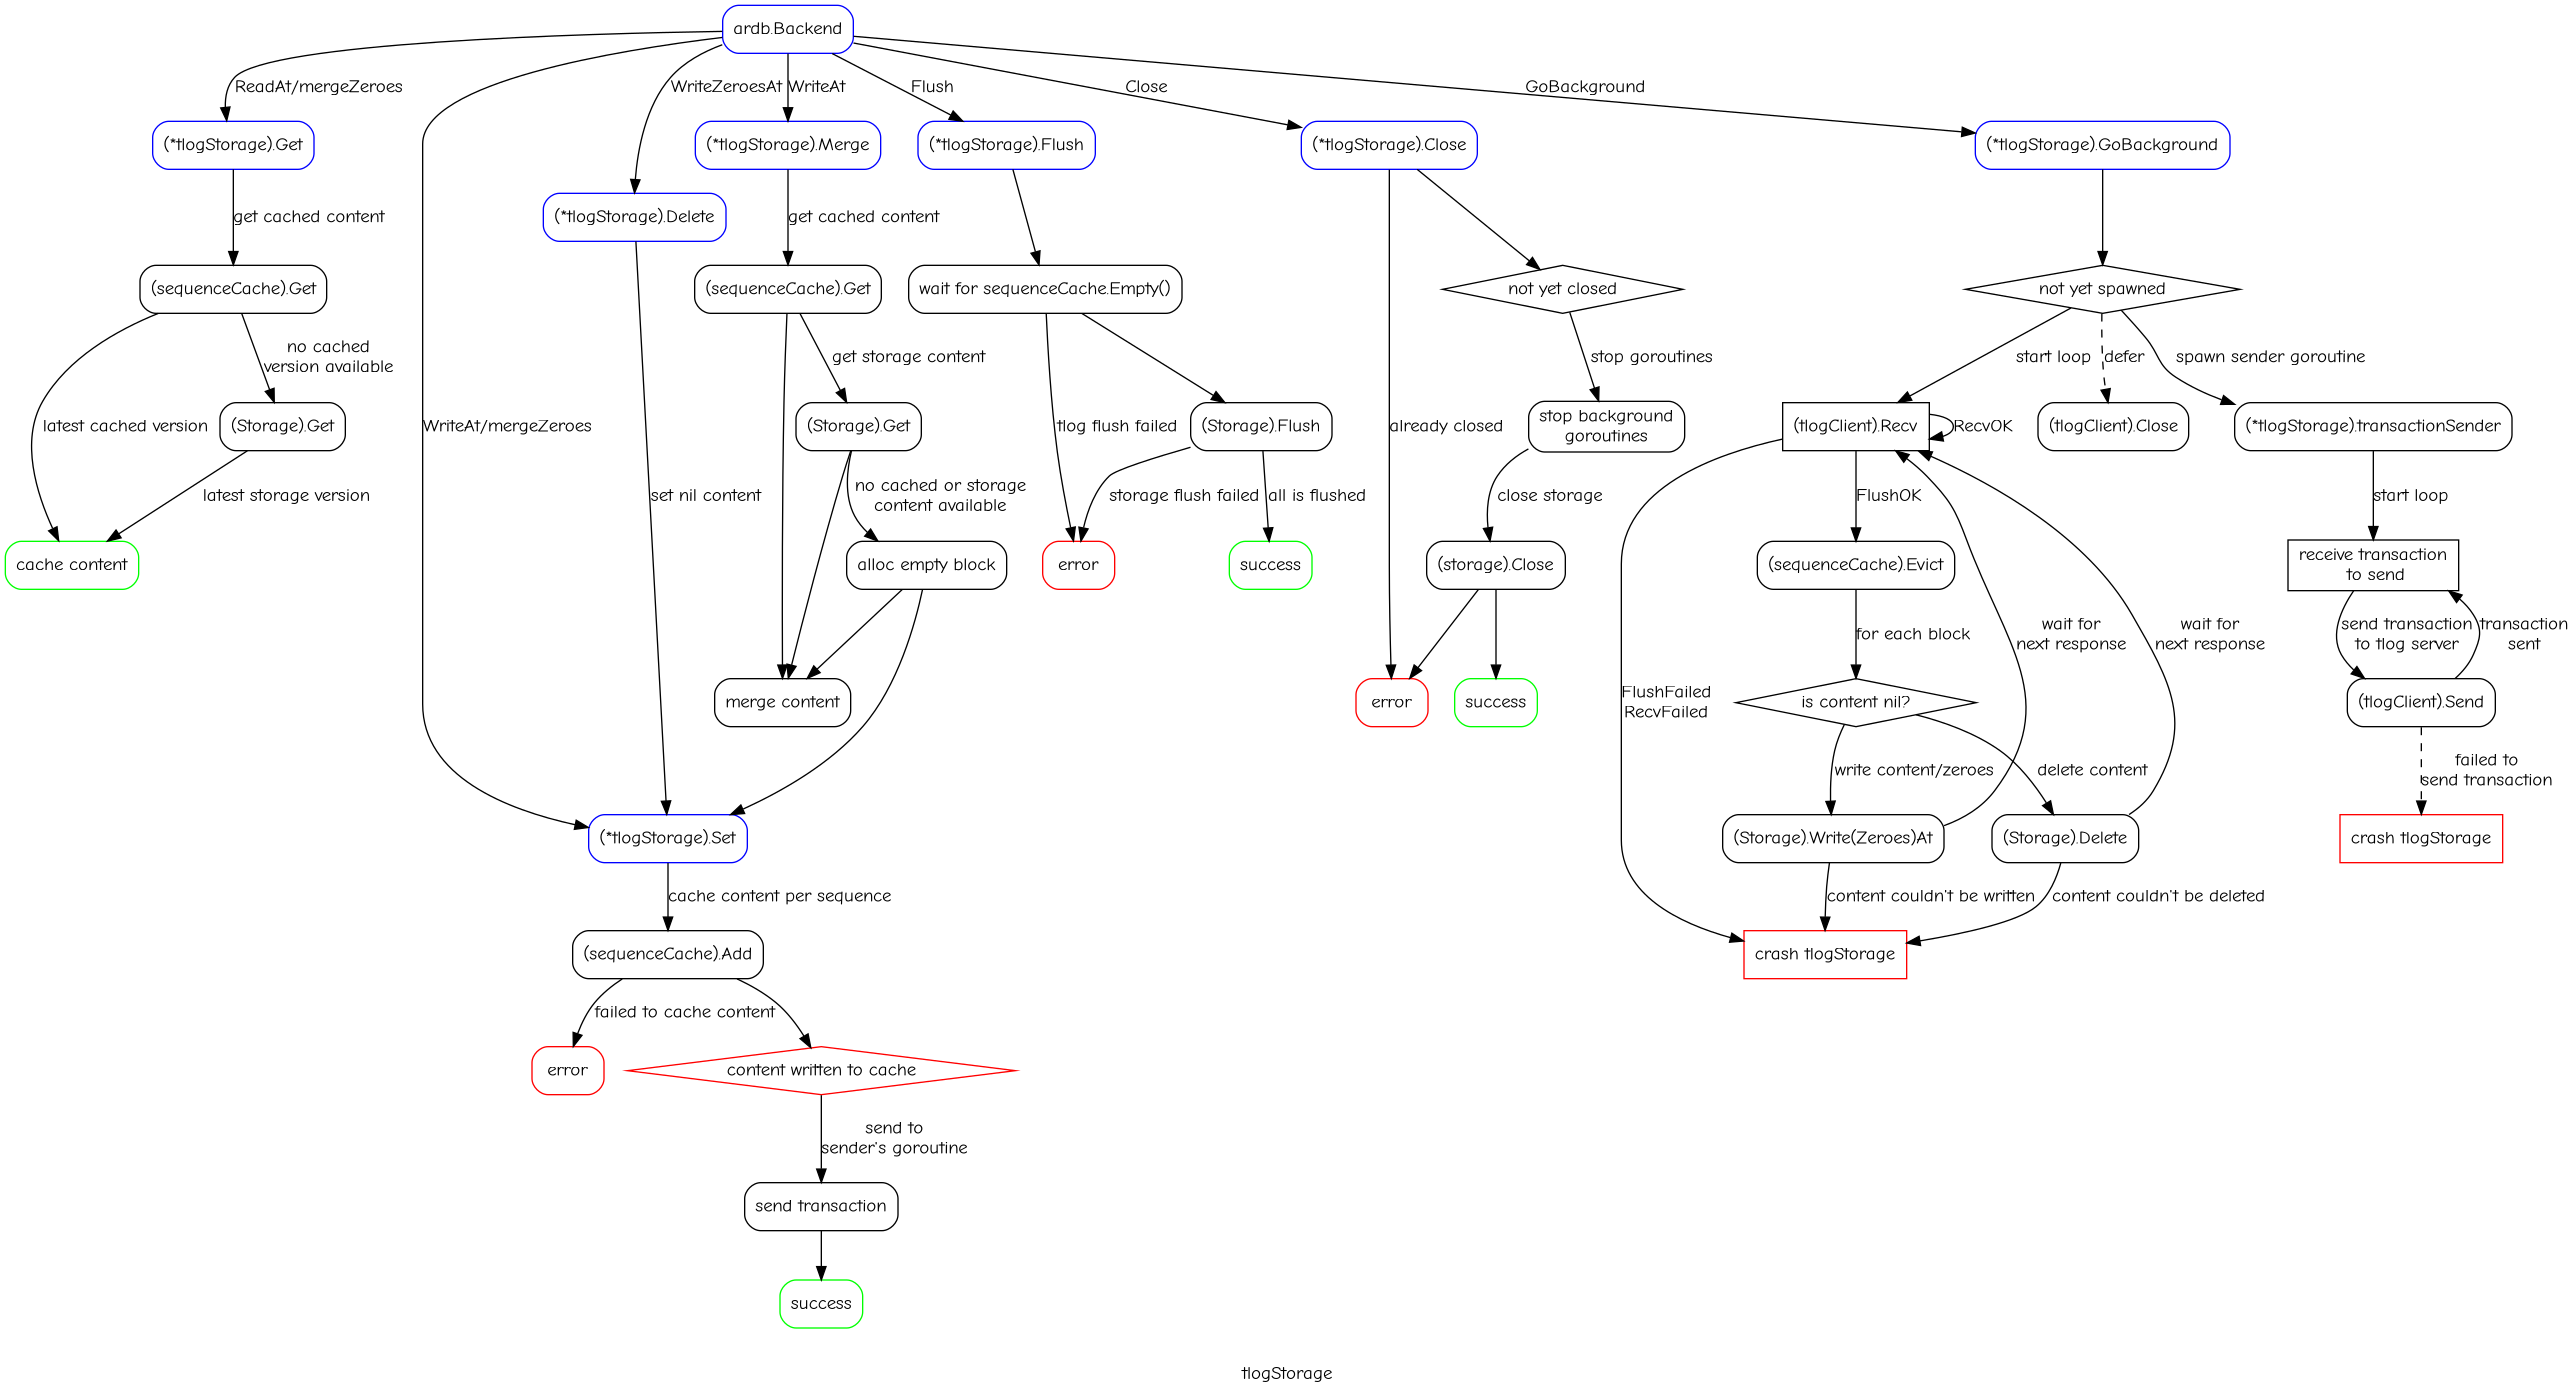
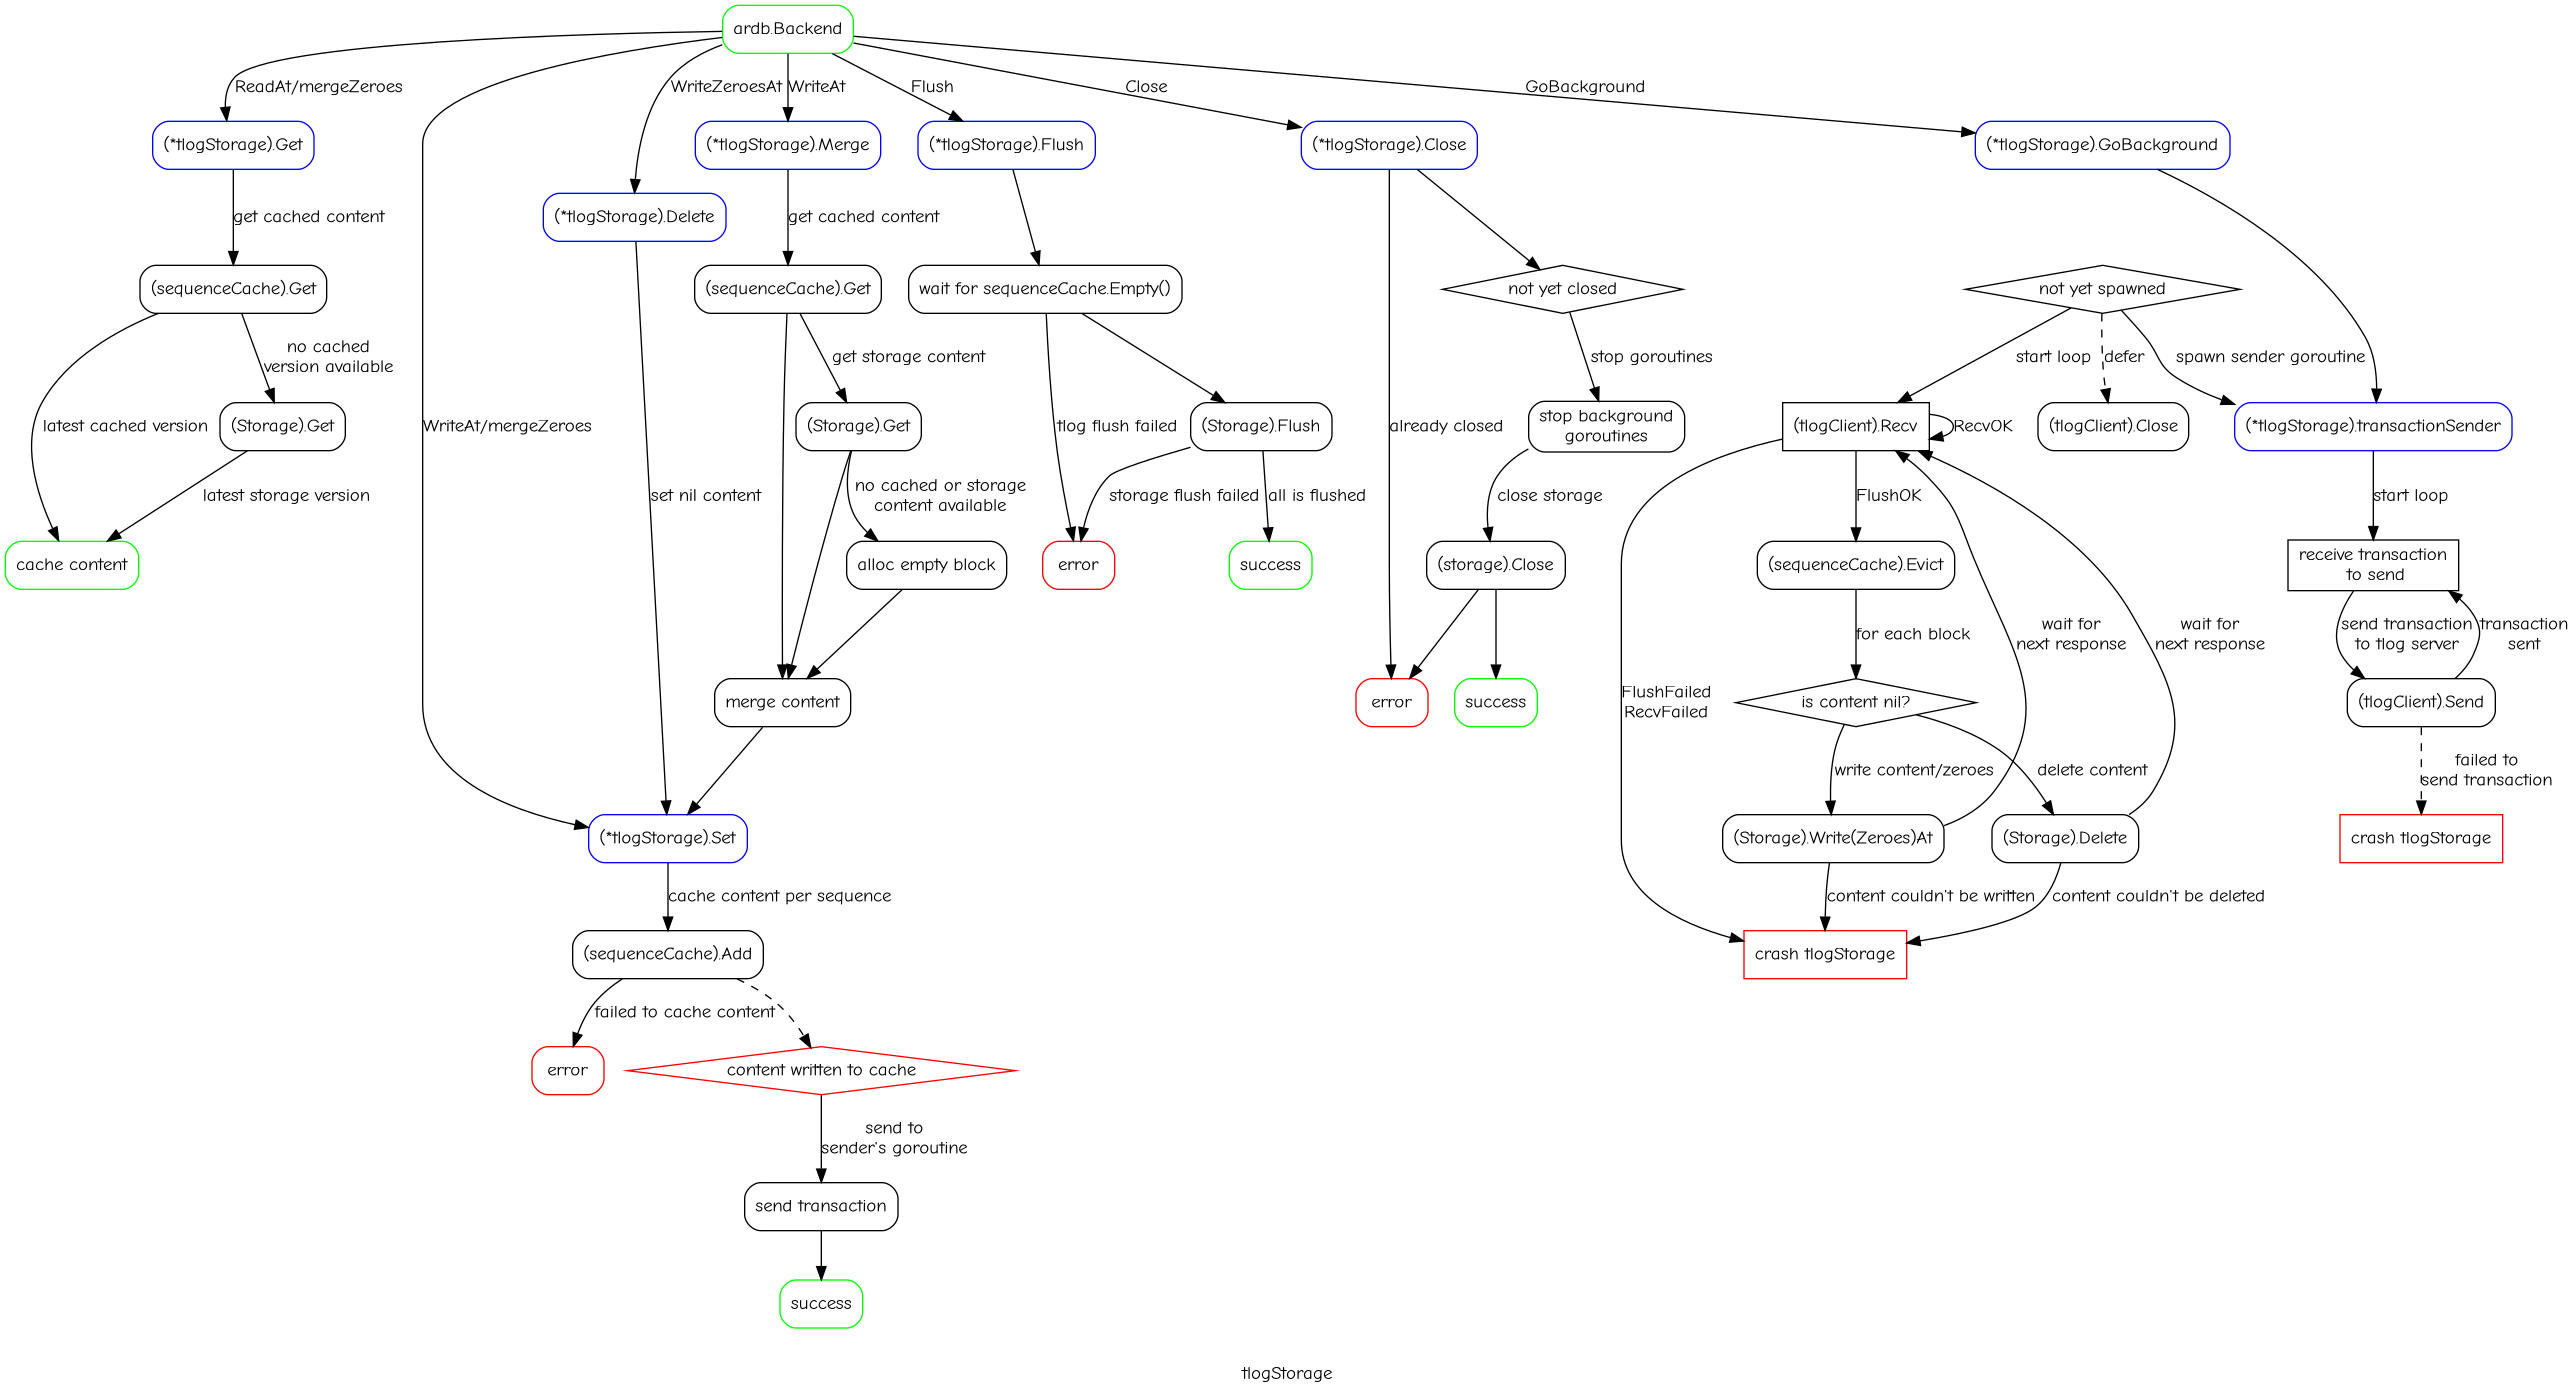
(788, 29) -> (788, 29)
(2103, 210) -> (2295, 255)
(2373, 427) -> (2373, 427)
(864, 725) -> (730, 766)
(775, 1002) -> (775, 1002)
